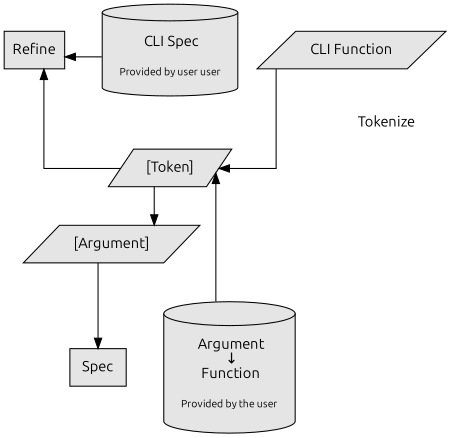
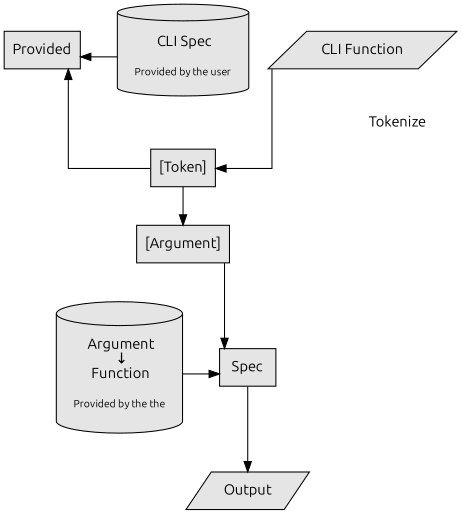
(34, 50) -> (42, 50)
(170, 72) -> (183, 72)
(170, 168) -> (183, 168)
(216, 243) -> (196, 374)
(112, 244) -> (183, 244)
(229, 404) -> (119, 404)
none -> (248, 491)
